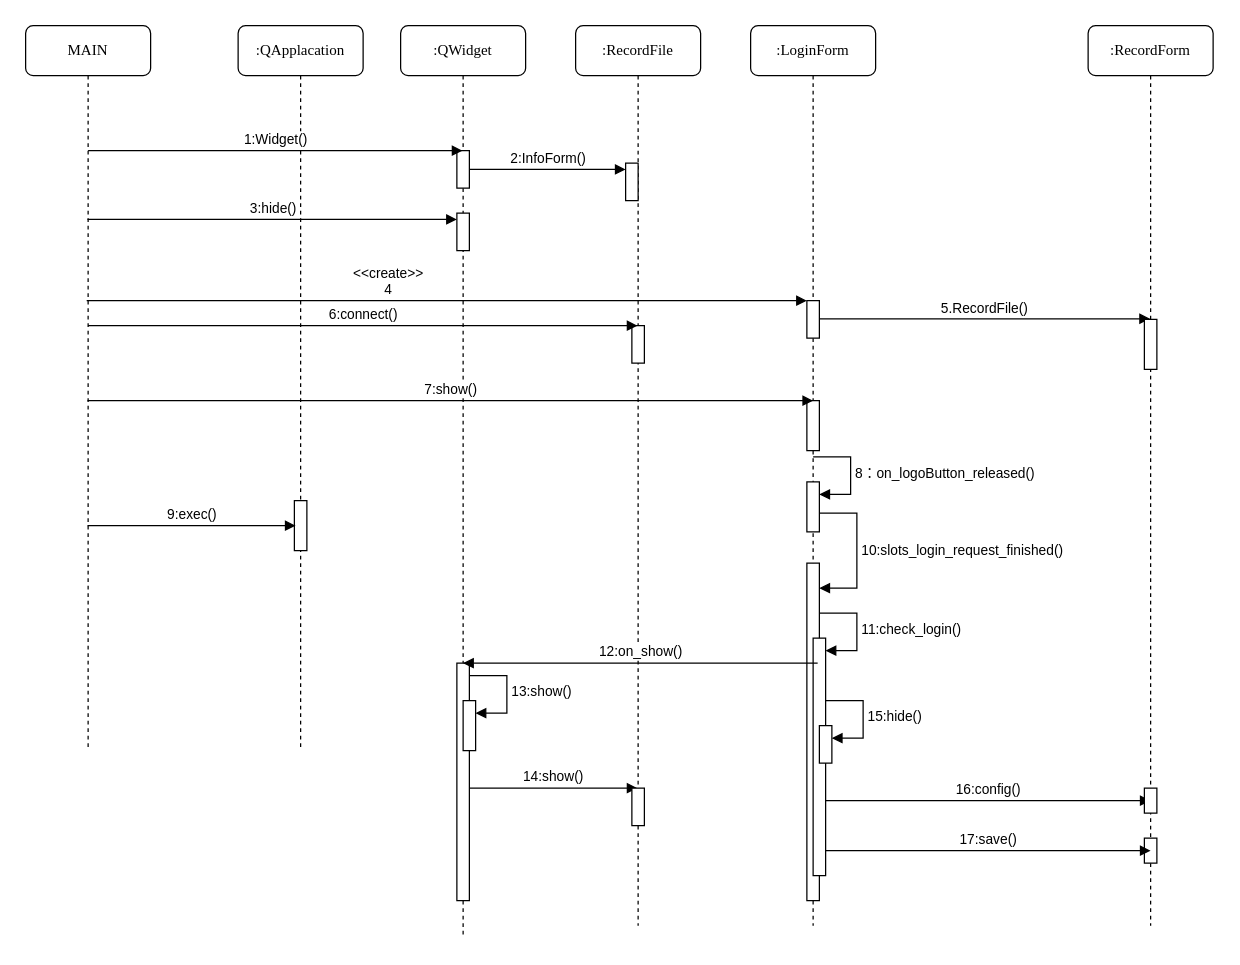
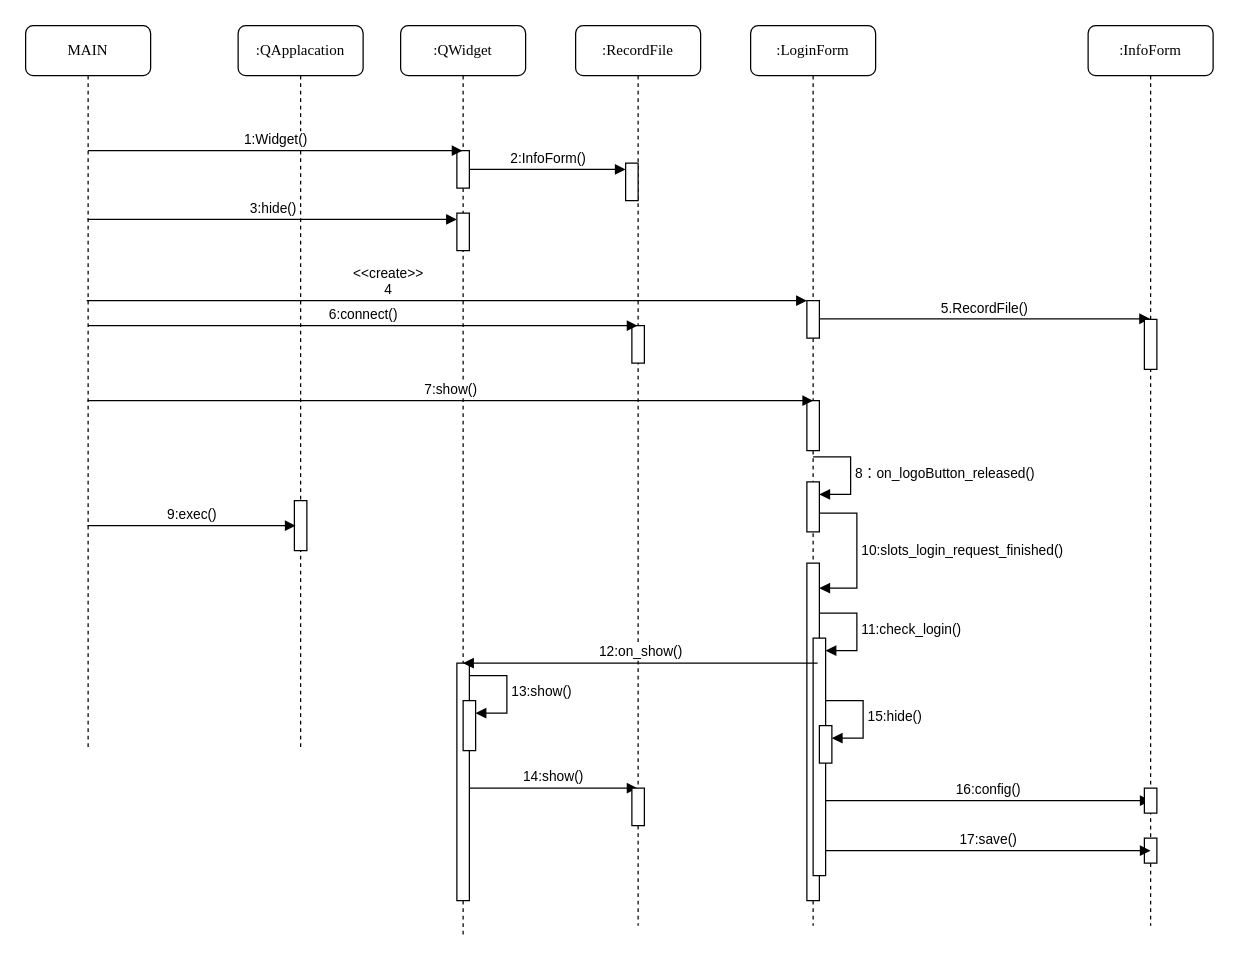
(1151, 51) -> (1151, 51)
